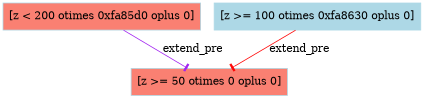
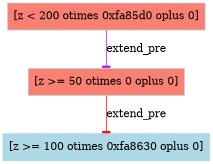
(265, 48) -> (106, 113)
